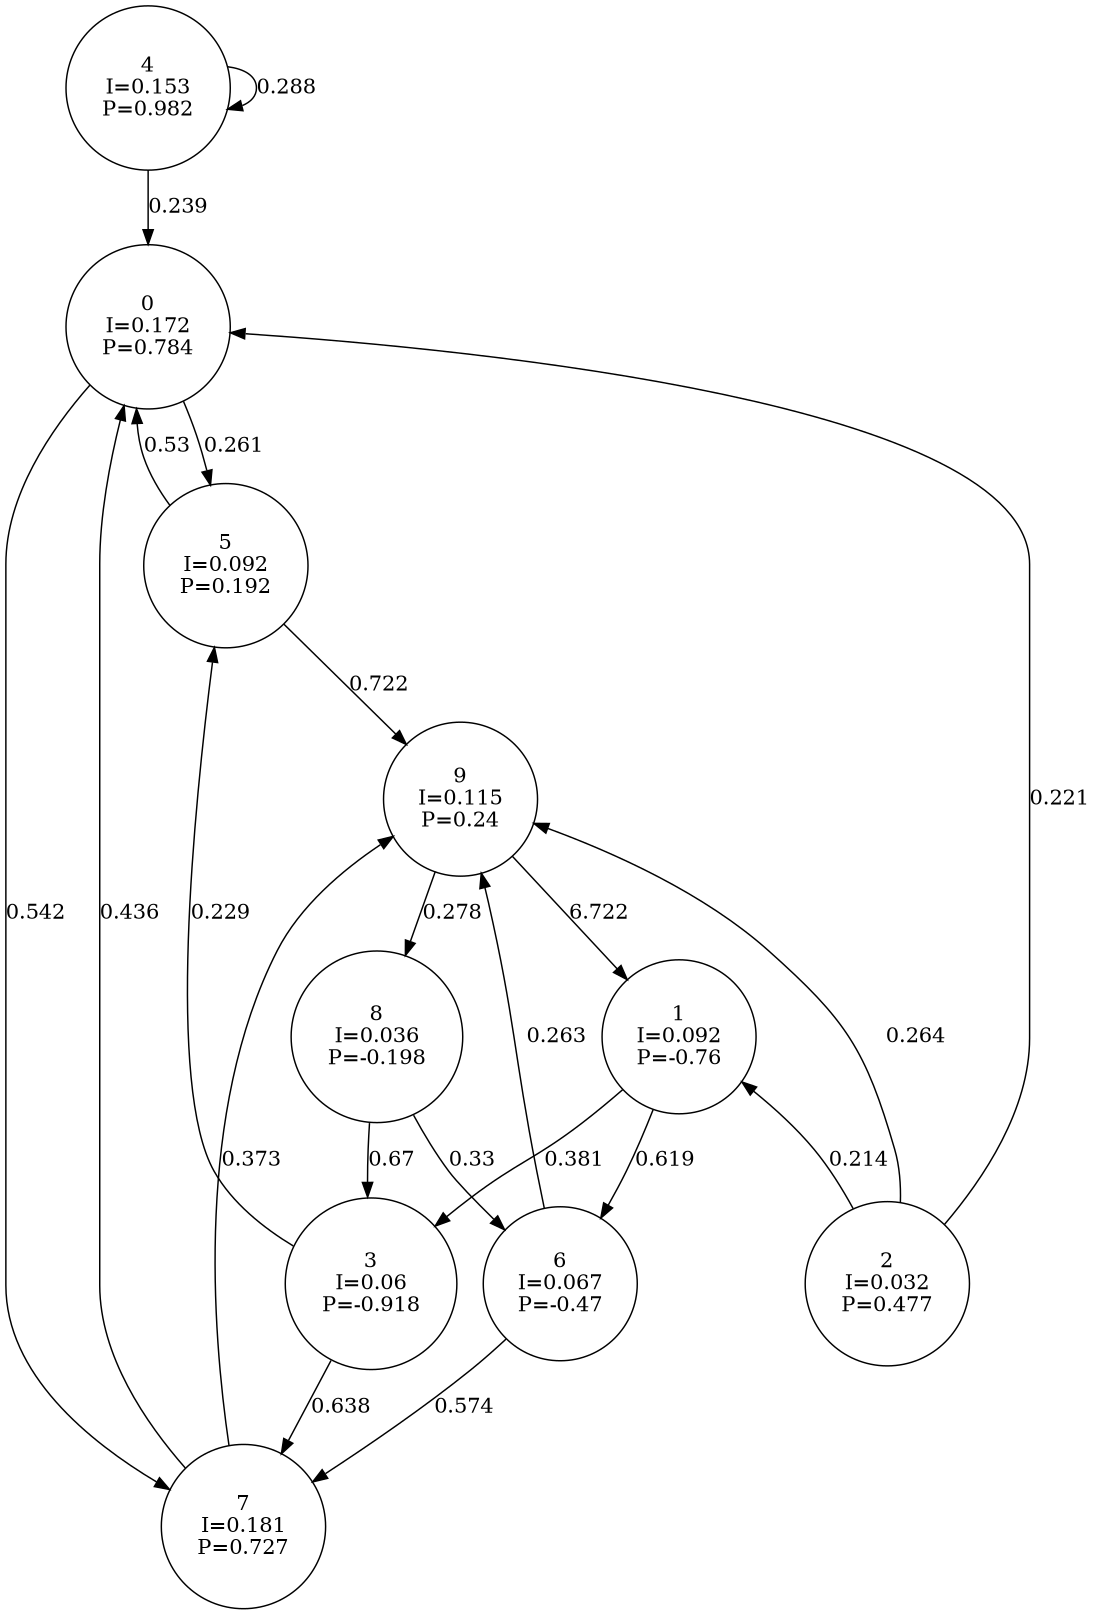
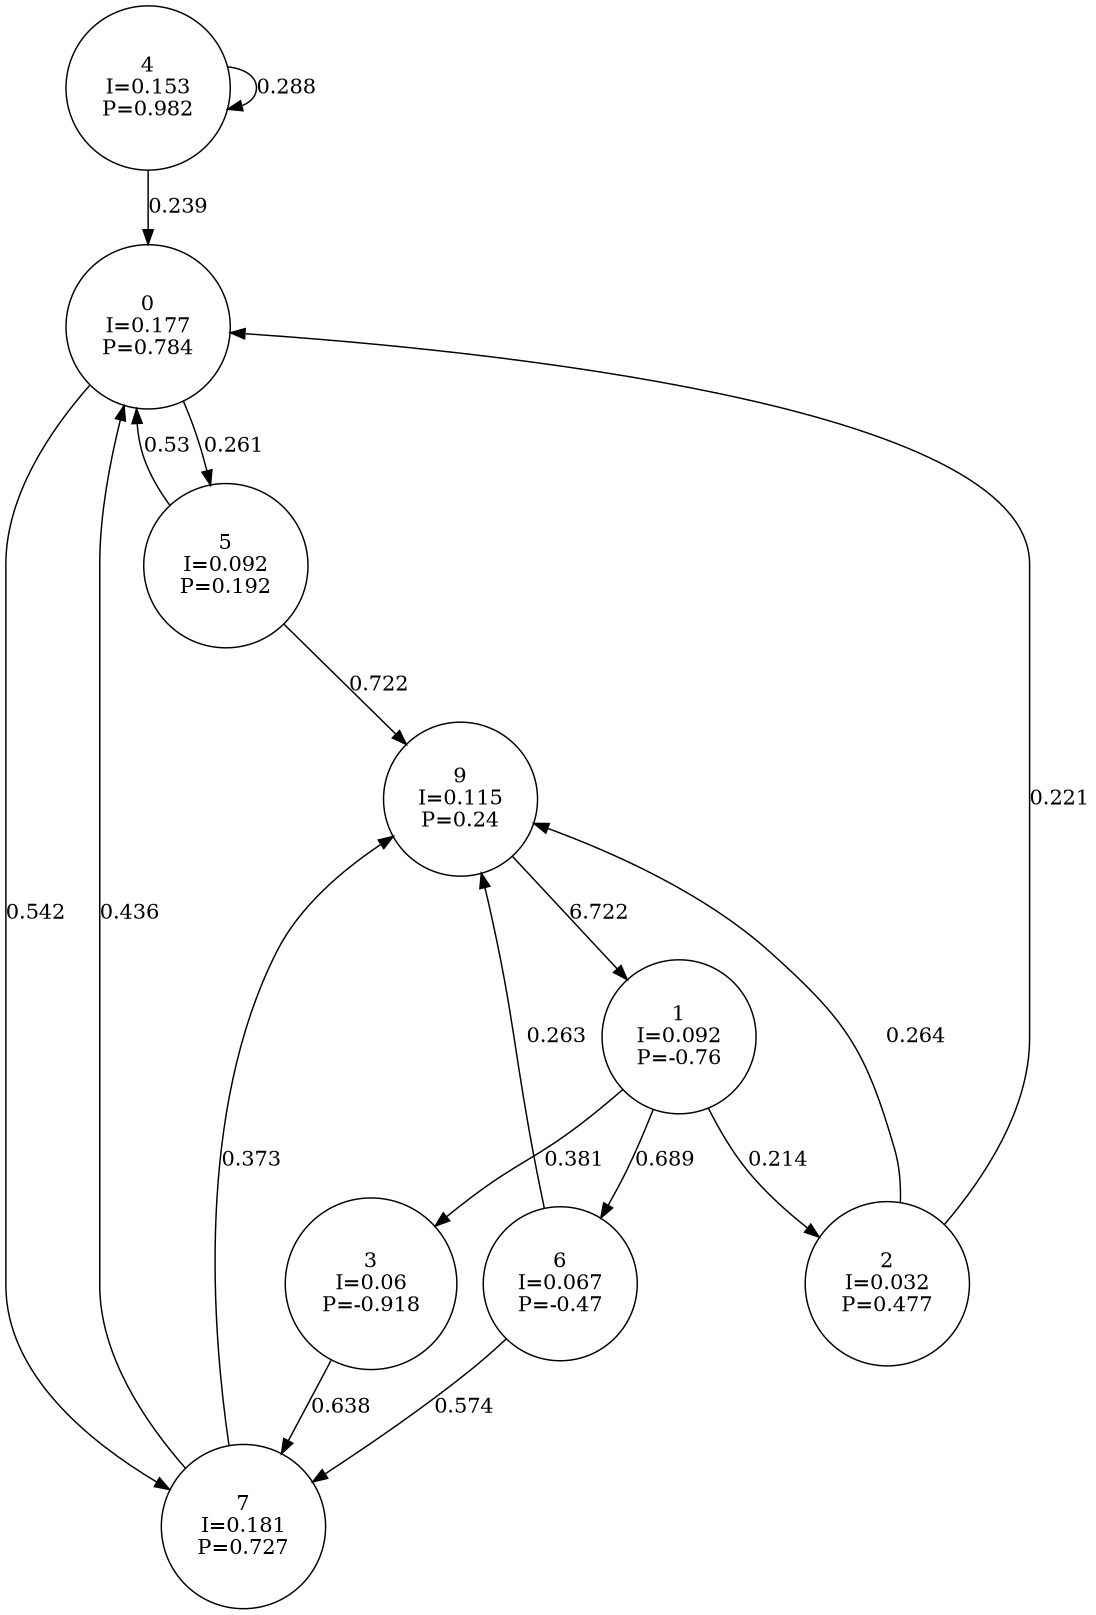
(148, 327) -> (148, 327)
(188, 973) -> none
(377, 1037) -> none
(810, 1144) -> (750, 1174)
(665, 1160) -> (665, 1160)
